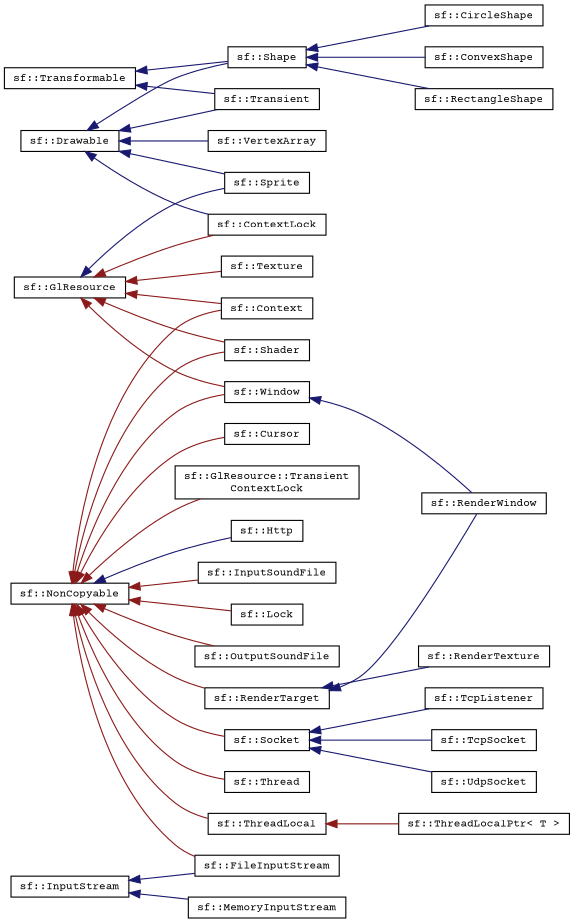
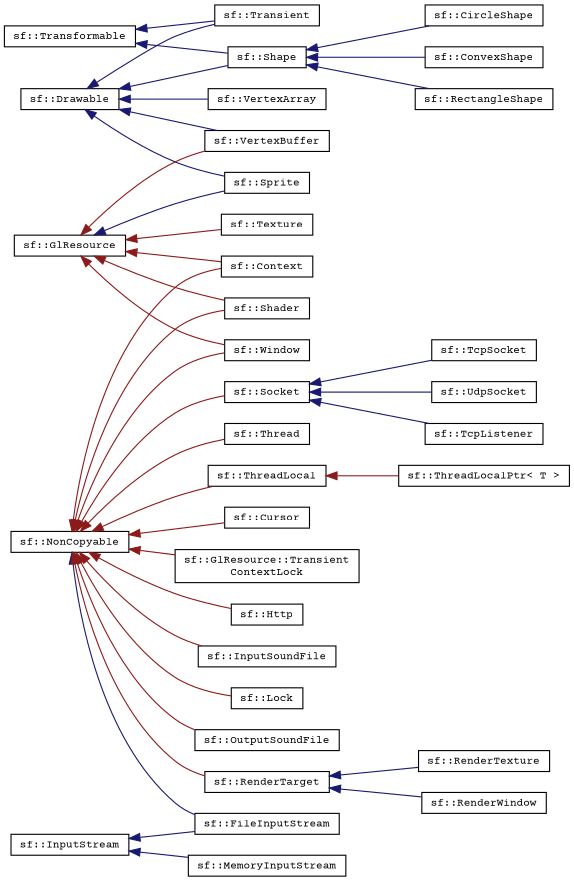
(267, 225) -> (267, 141)
(402, 437) -> none
(167, 555) -> (163, 589)
(109, 750) -> (108, 703)
